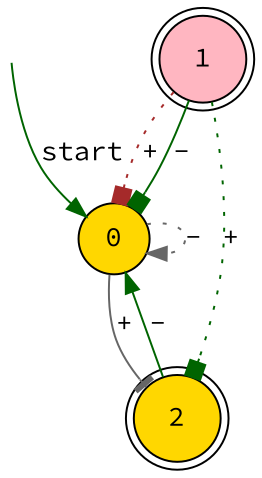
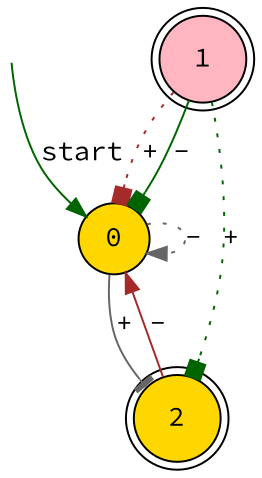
(148, 334) -> (148, 334)
